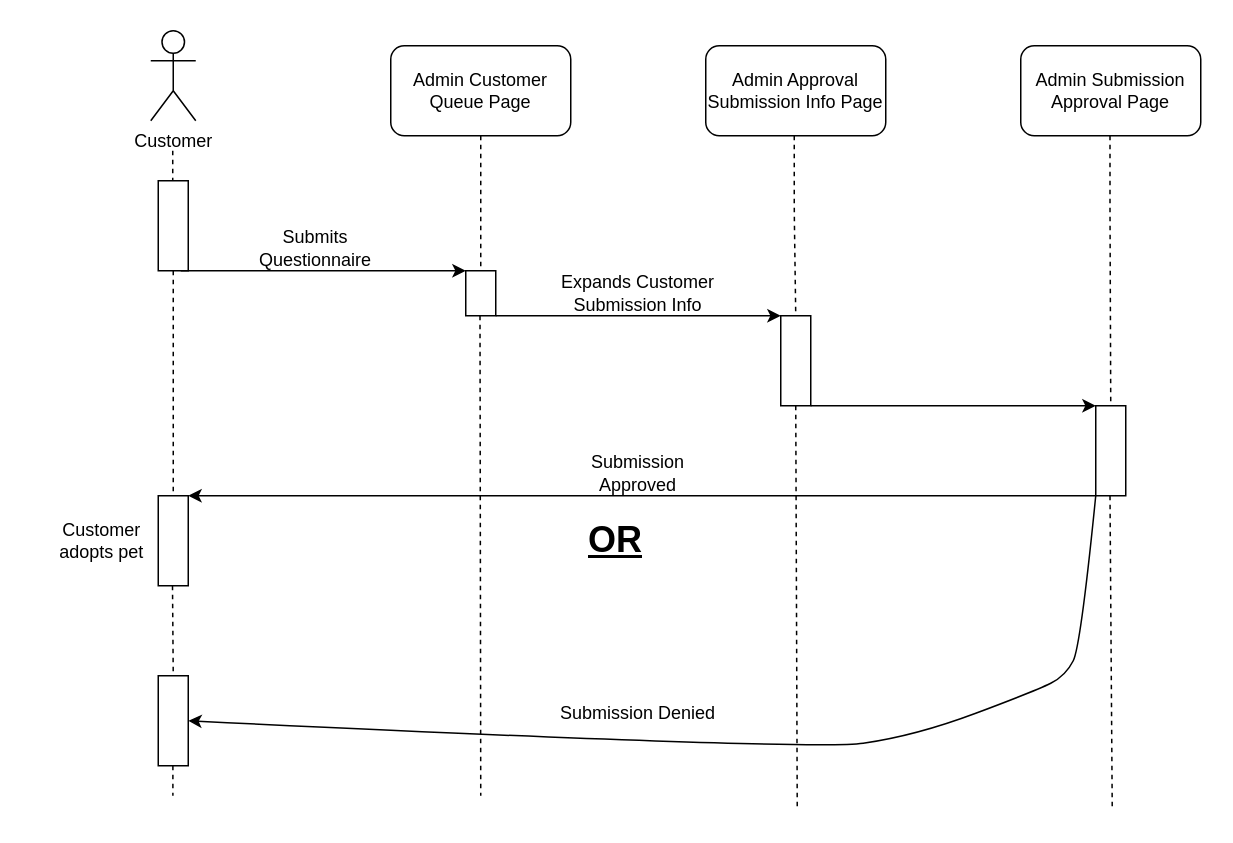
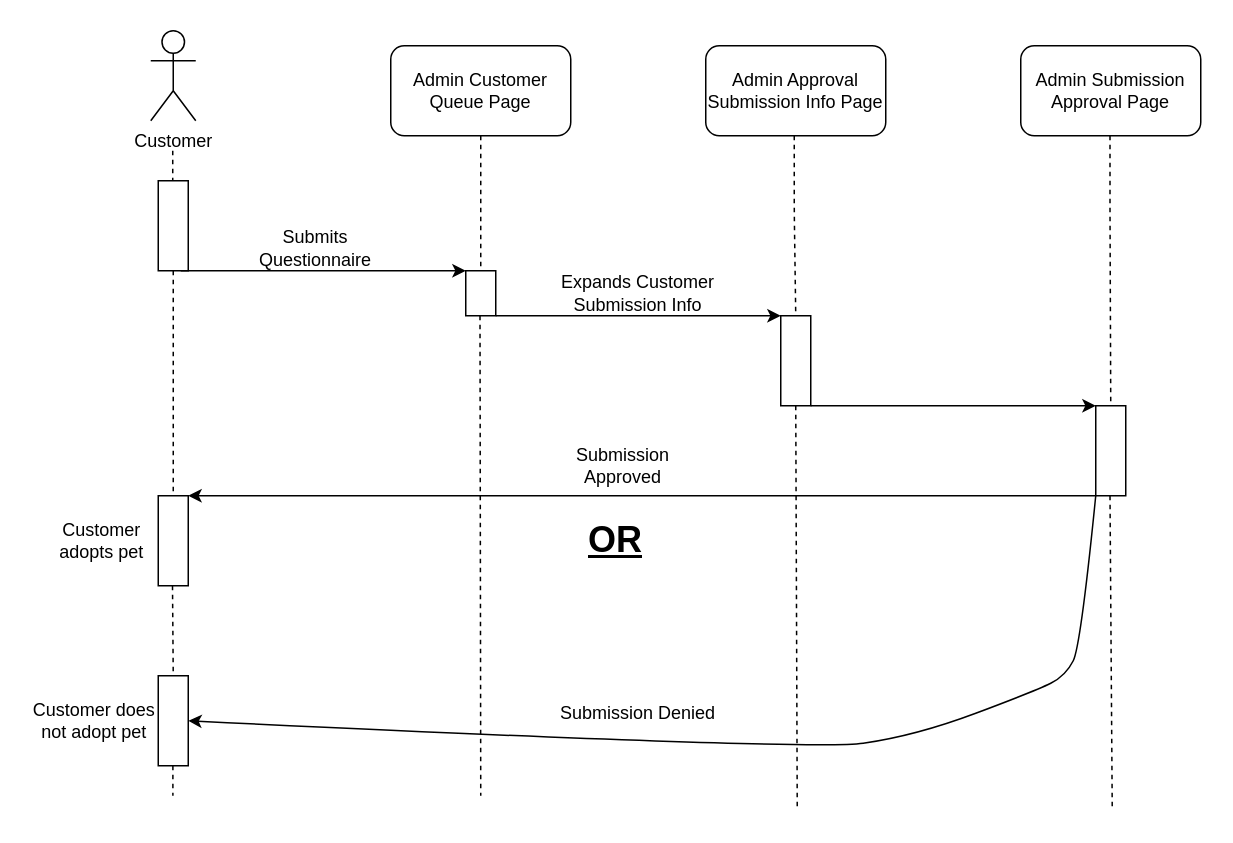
(638, 473) -> (623, 466)
none -> (95, 721)
